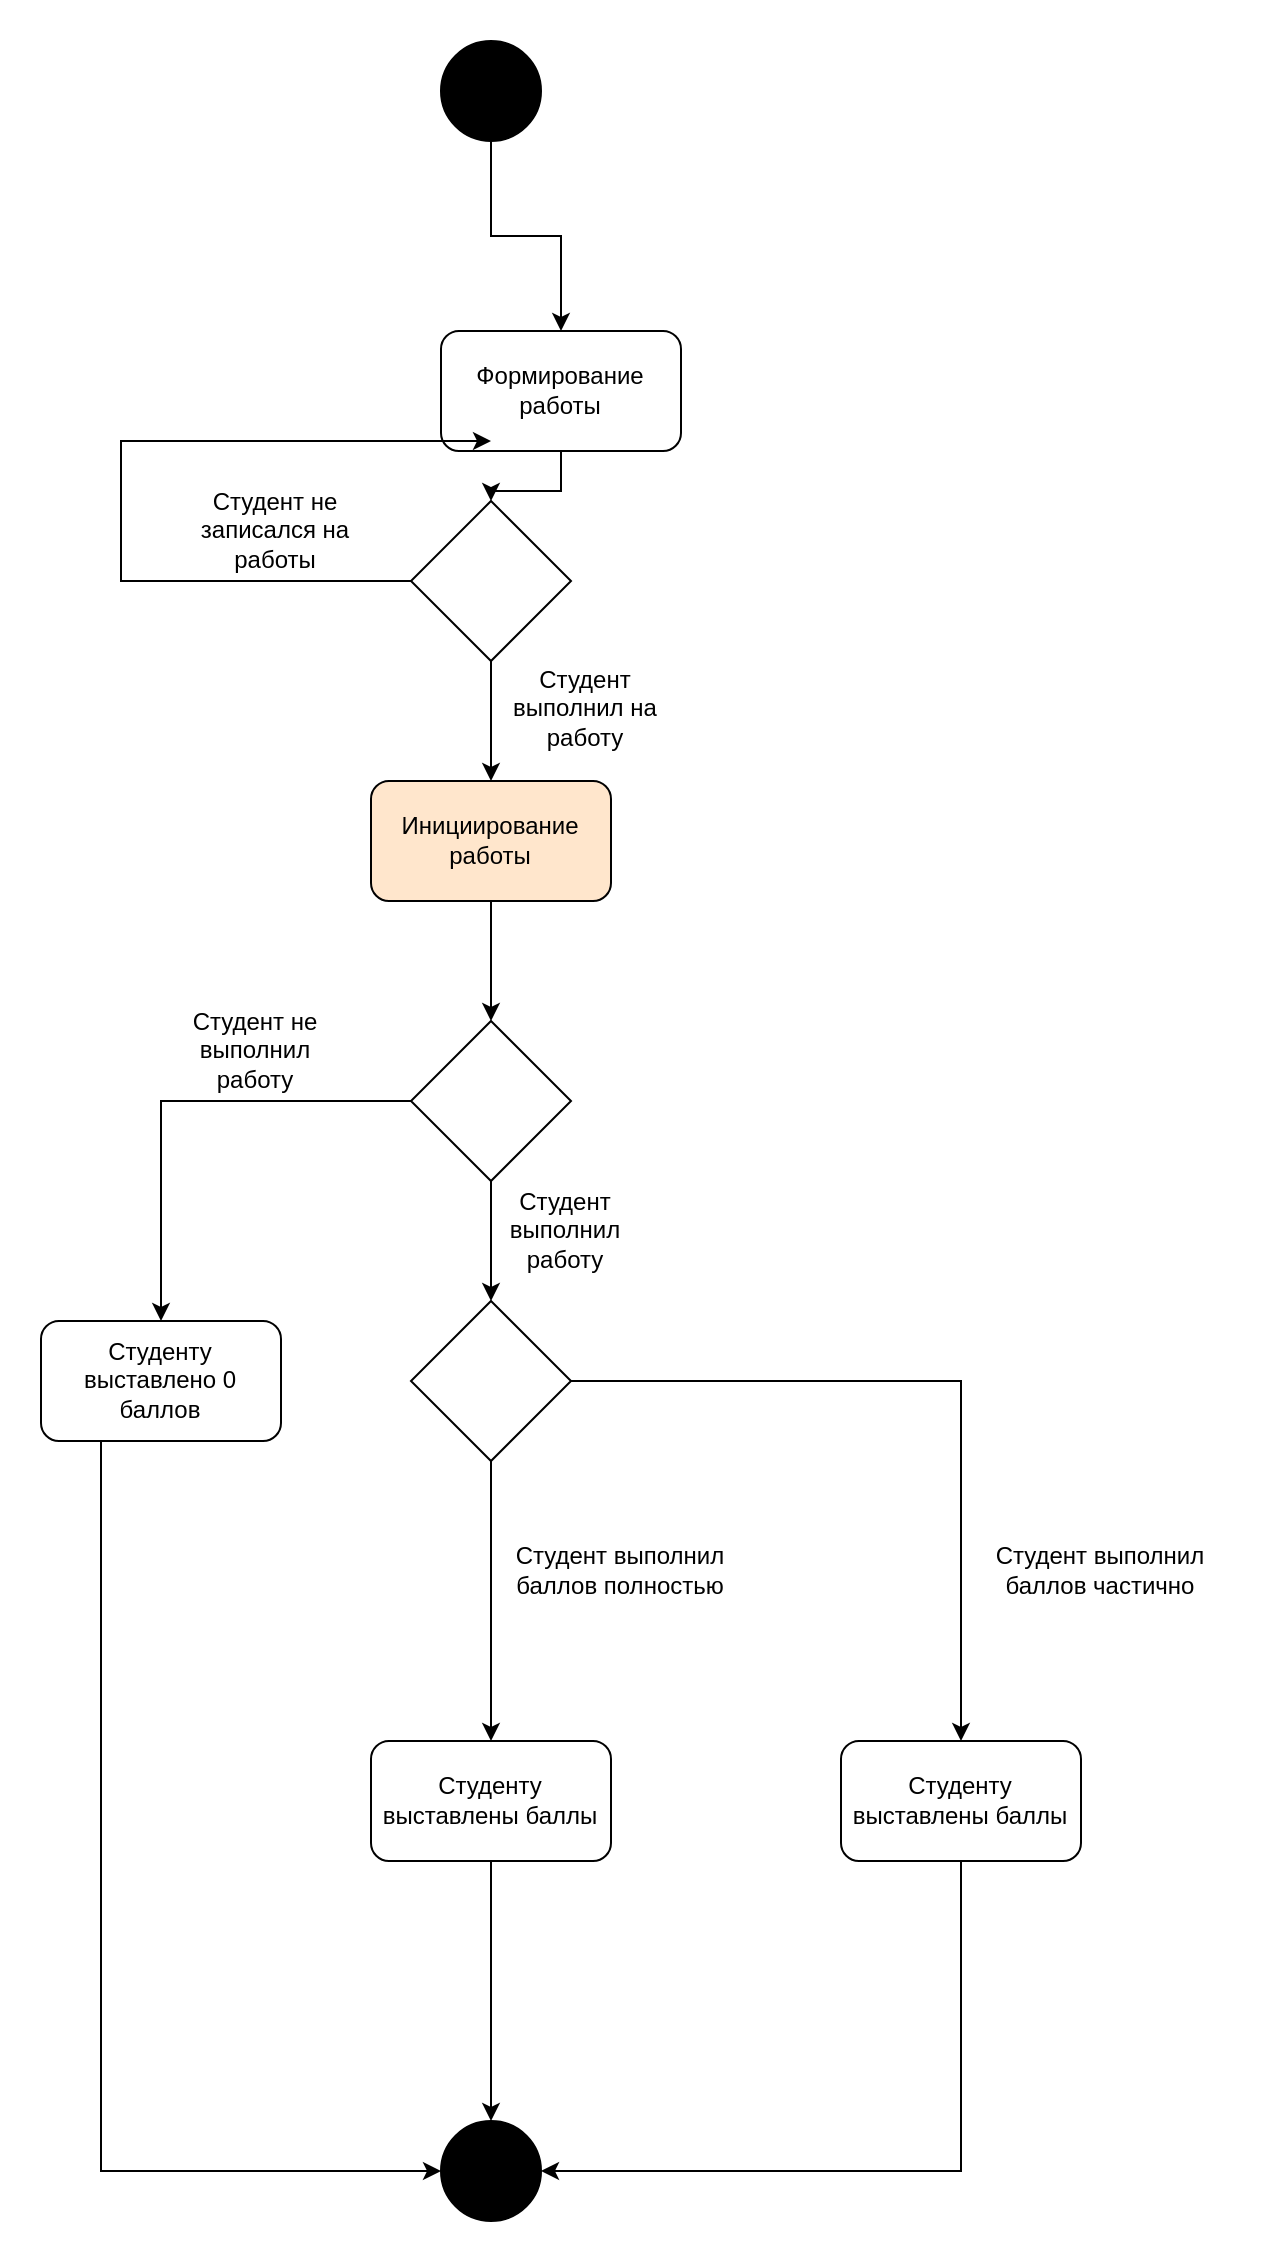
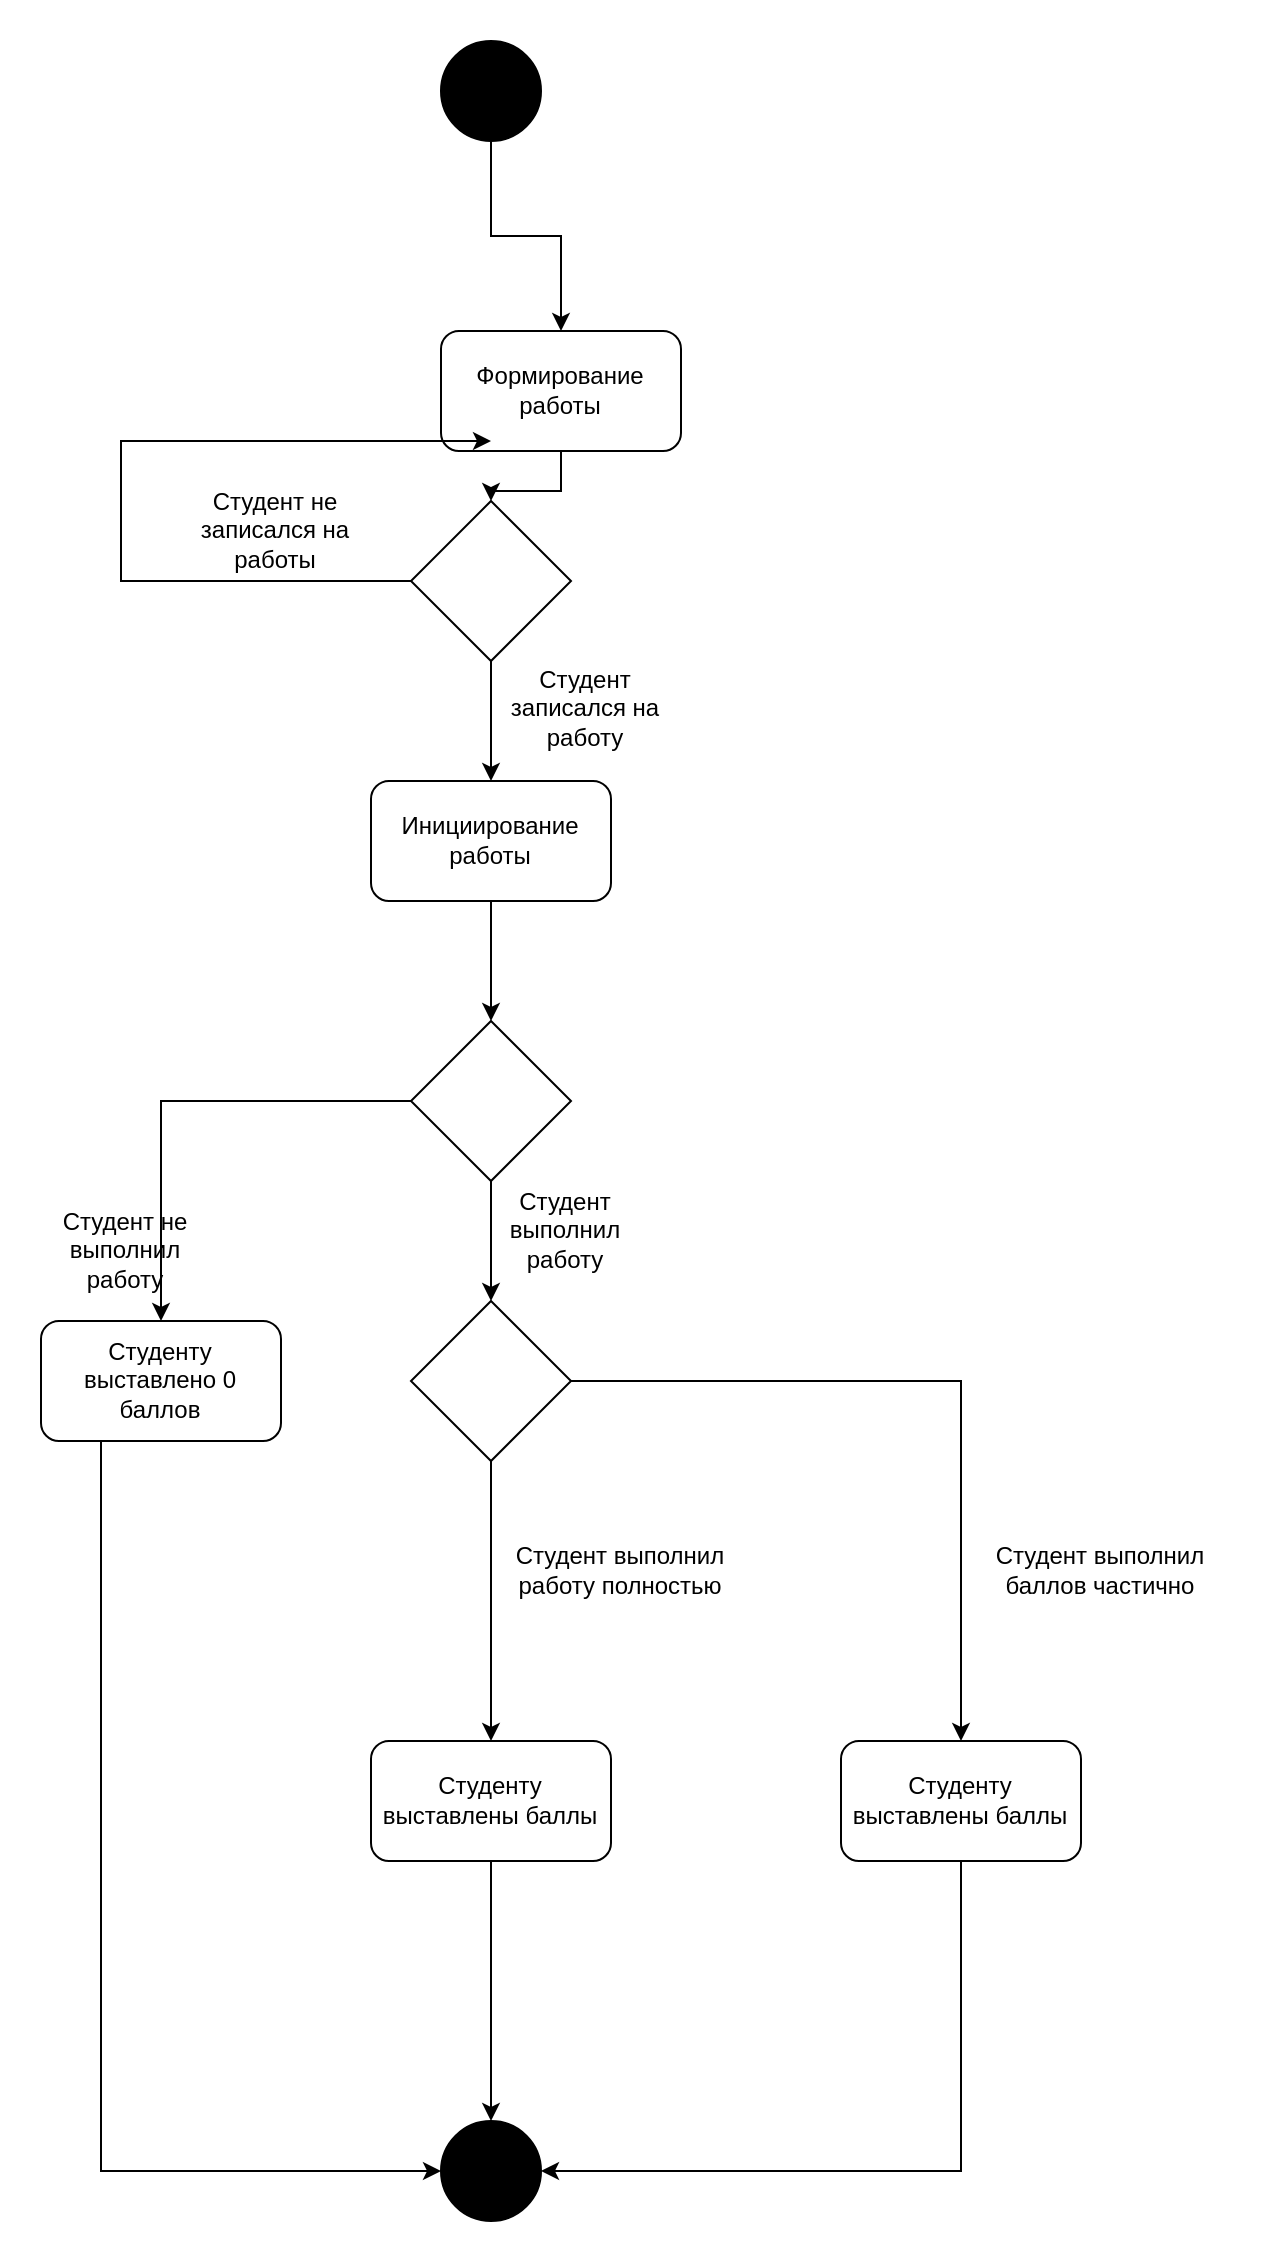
(586, 709) -> (586, 709)
(491, 841) -> (491, 841)
(256, 1051) -> (126, 1251)
(621, 1571) -> (621, 1571)
